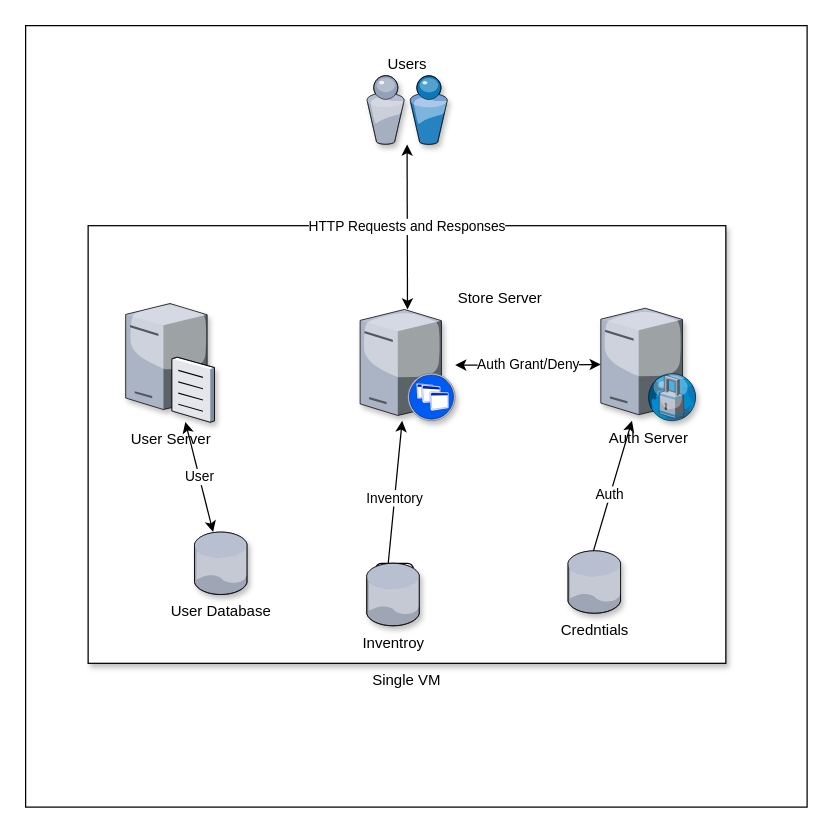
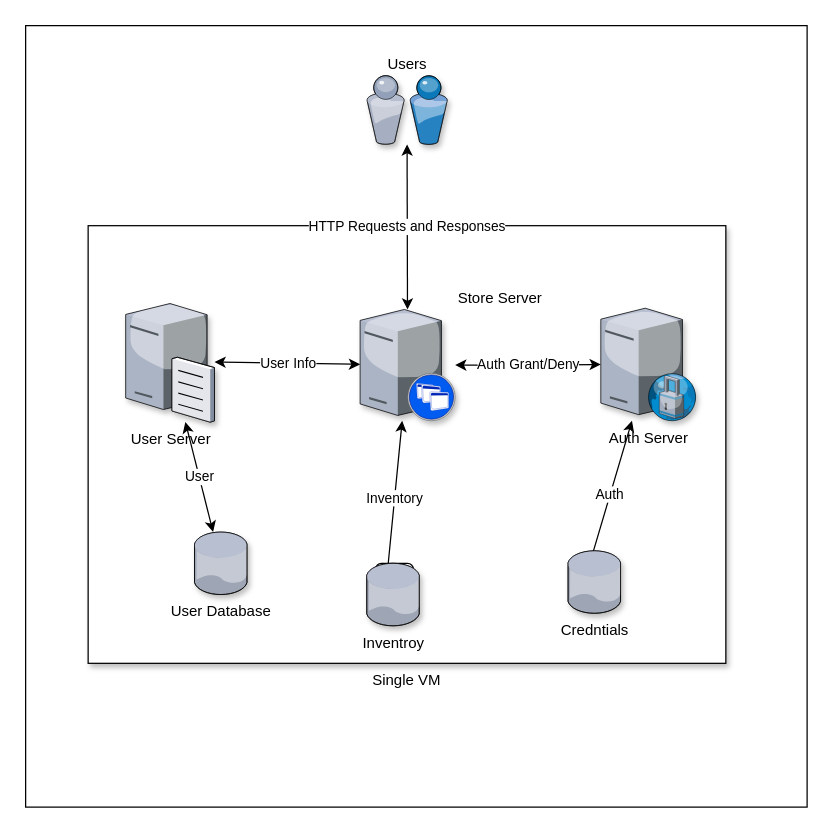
none -> (288, 363)
